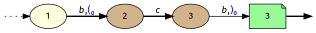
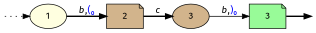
(125, 16) -> (125, 16)
